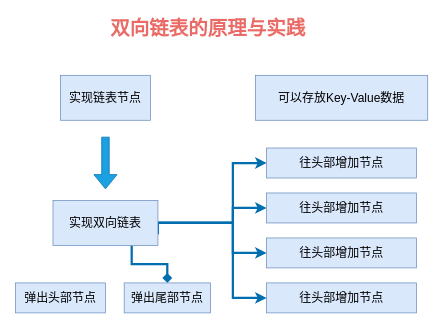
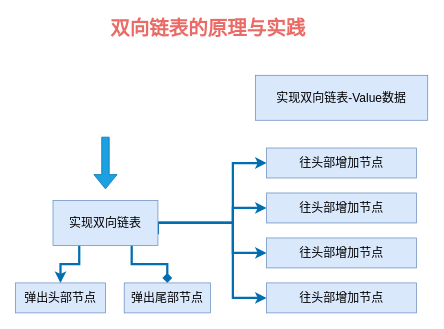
(105, 98) -> none
(342, 98) -> (342, 98)
none -> (74, 264)
